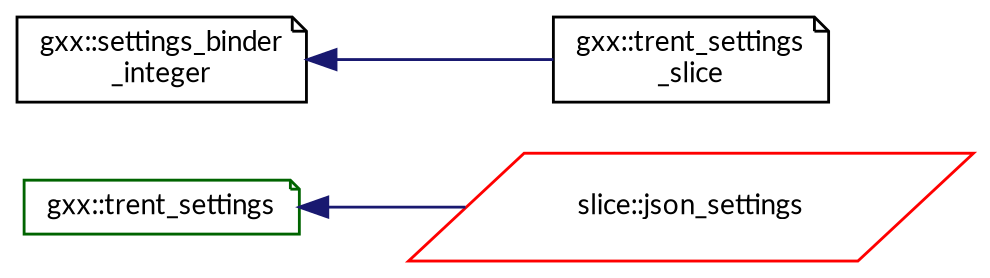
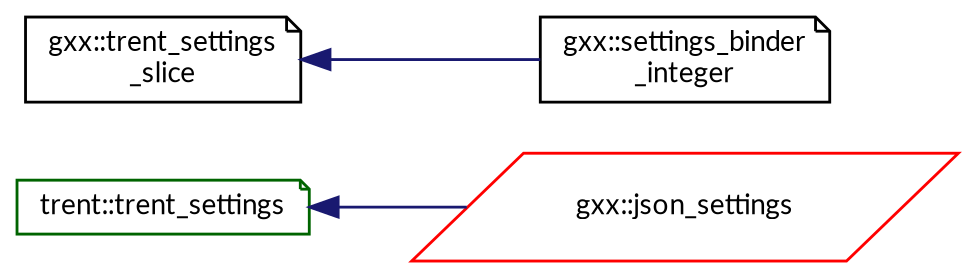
(445, 60) -> (436, 60)
(162, 207) -> (163, 207)
(691, 207) -> (685, 207)
